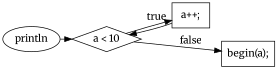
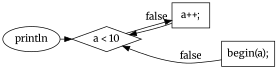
(157, 17) -> (157, 17)
(174, 46) -> (175, 62)
